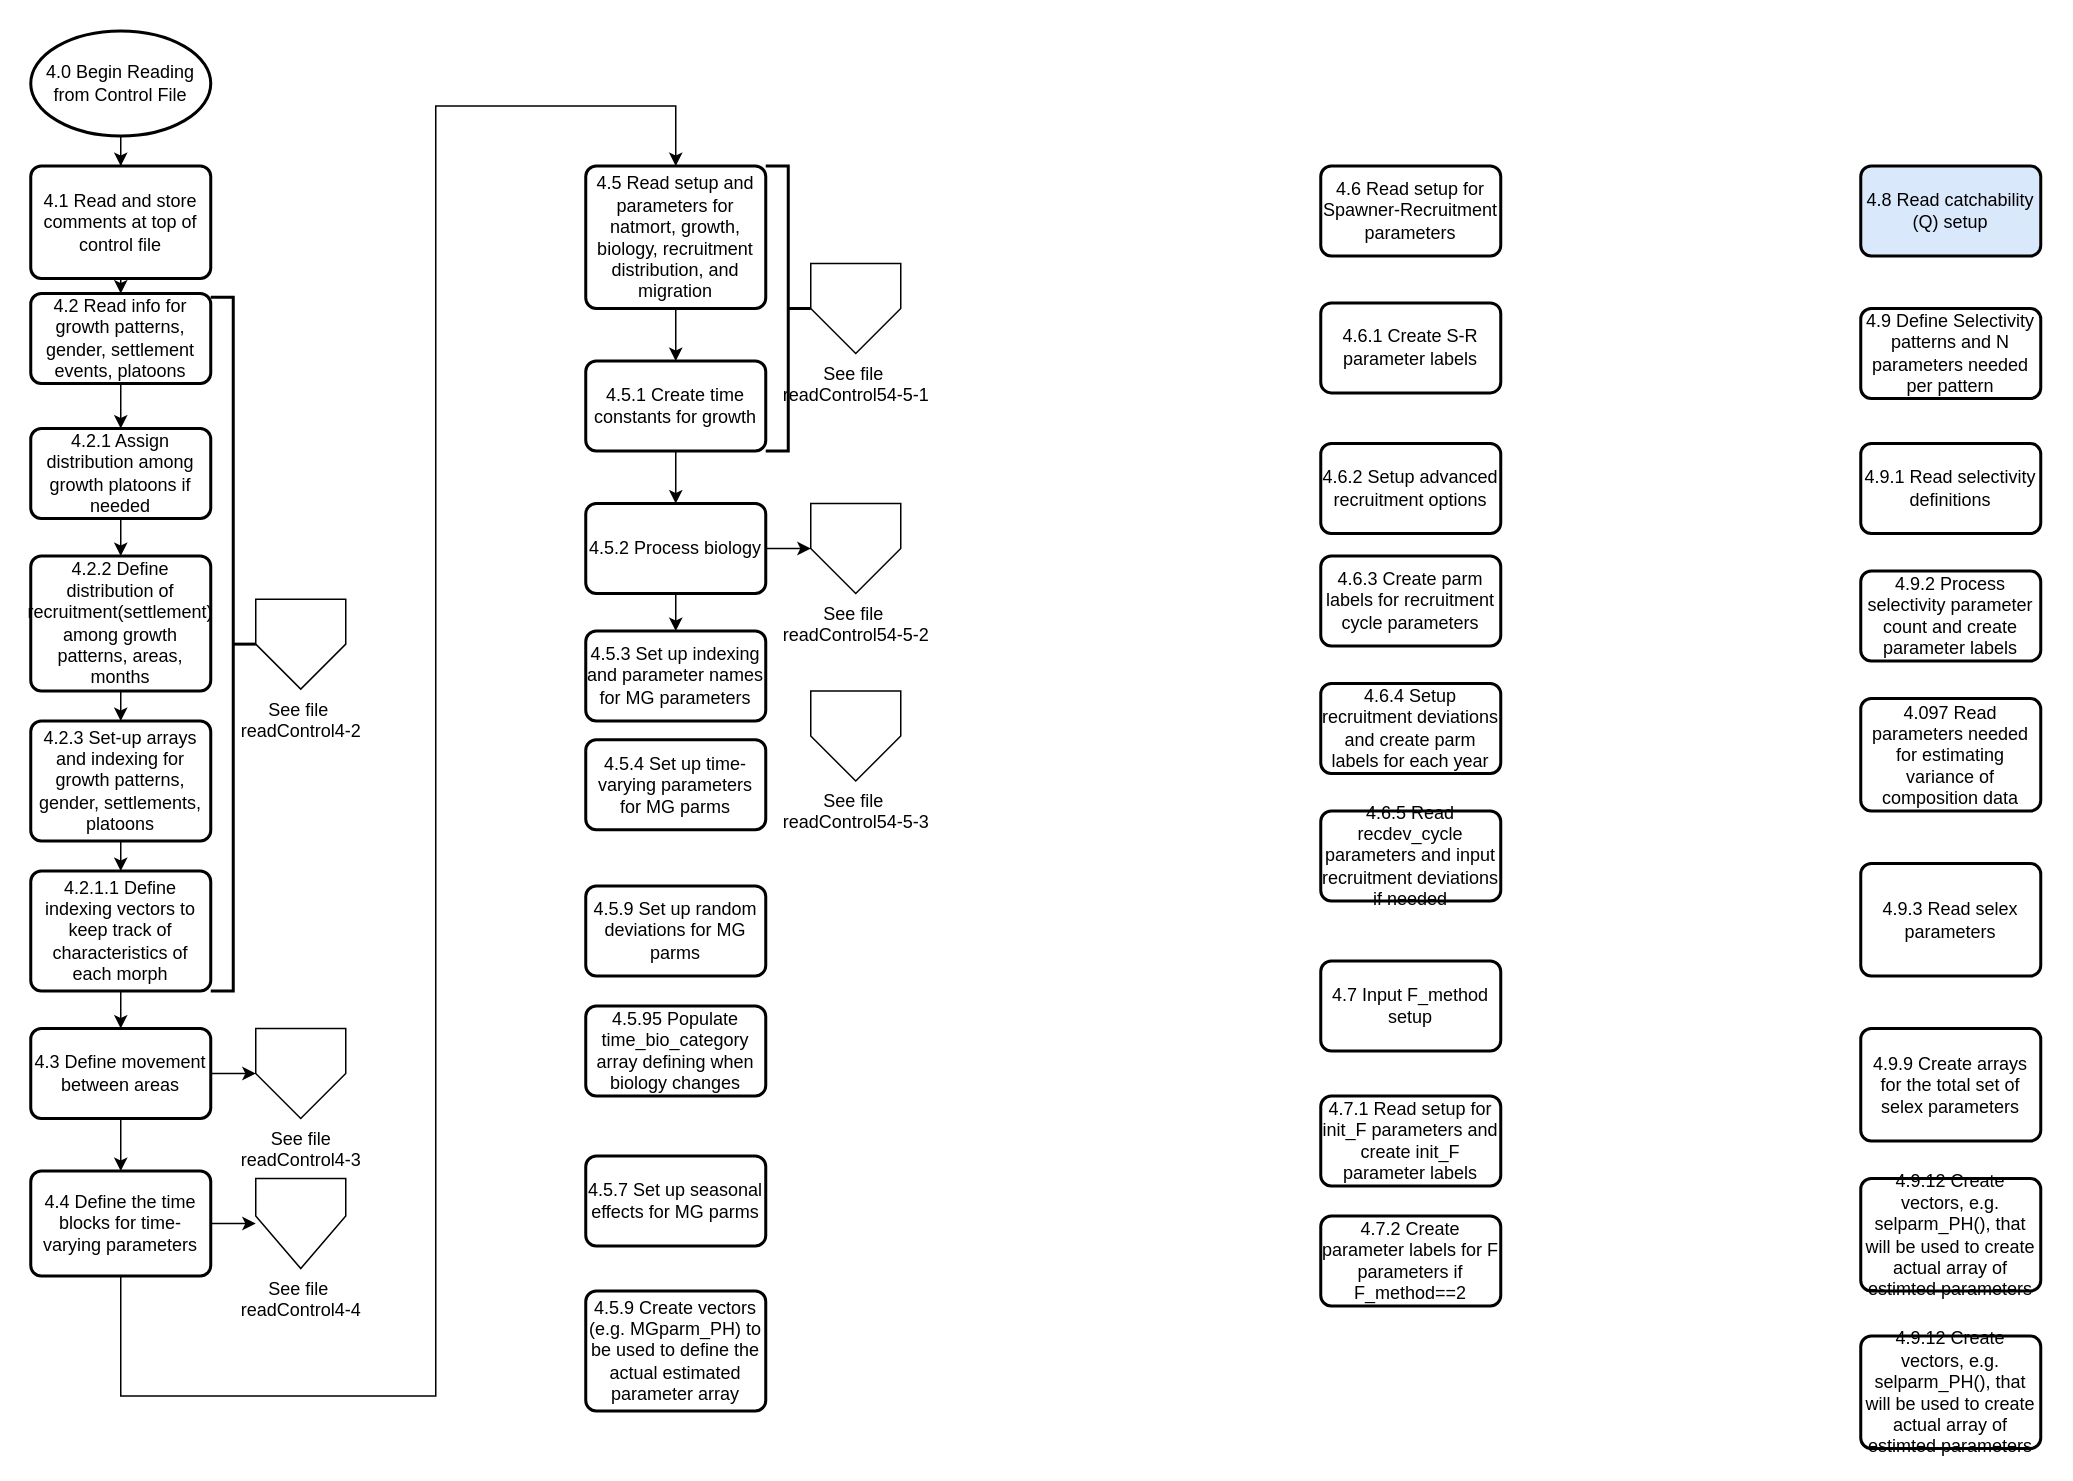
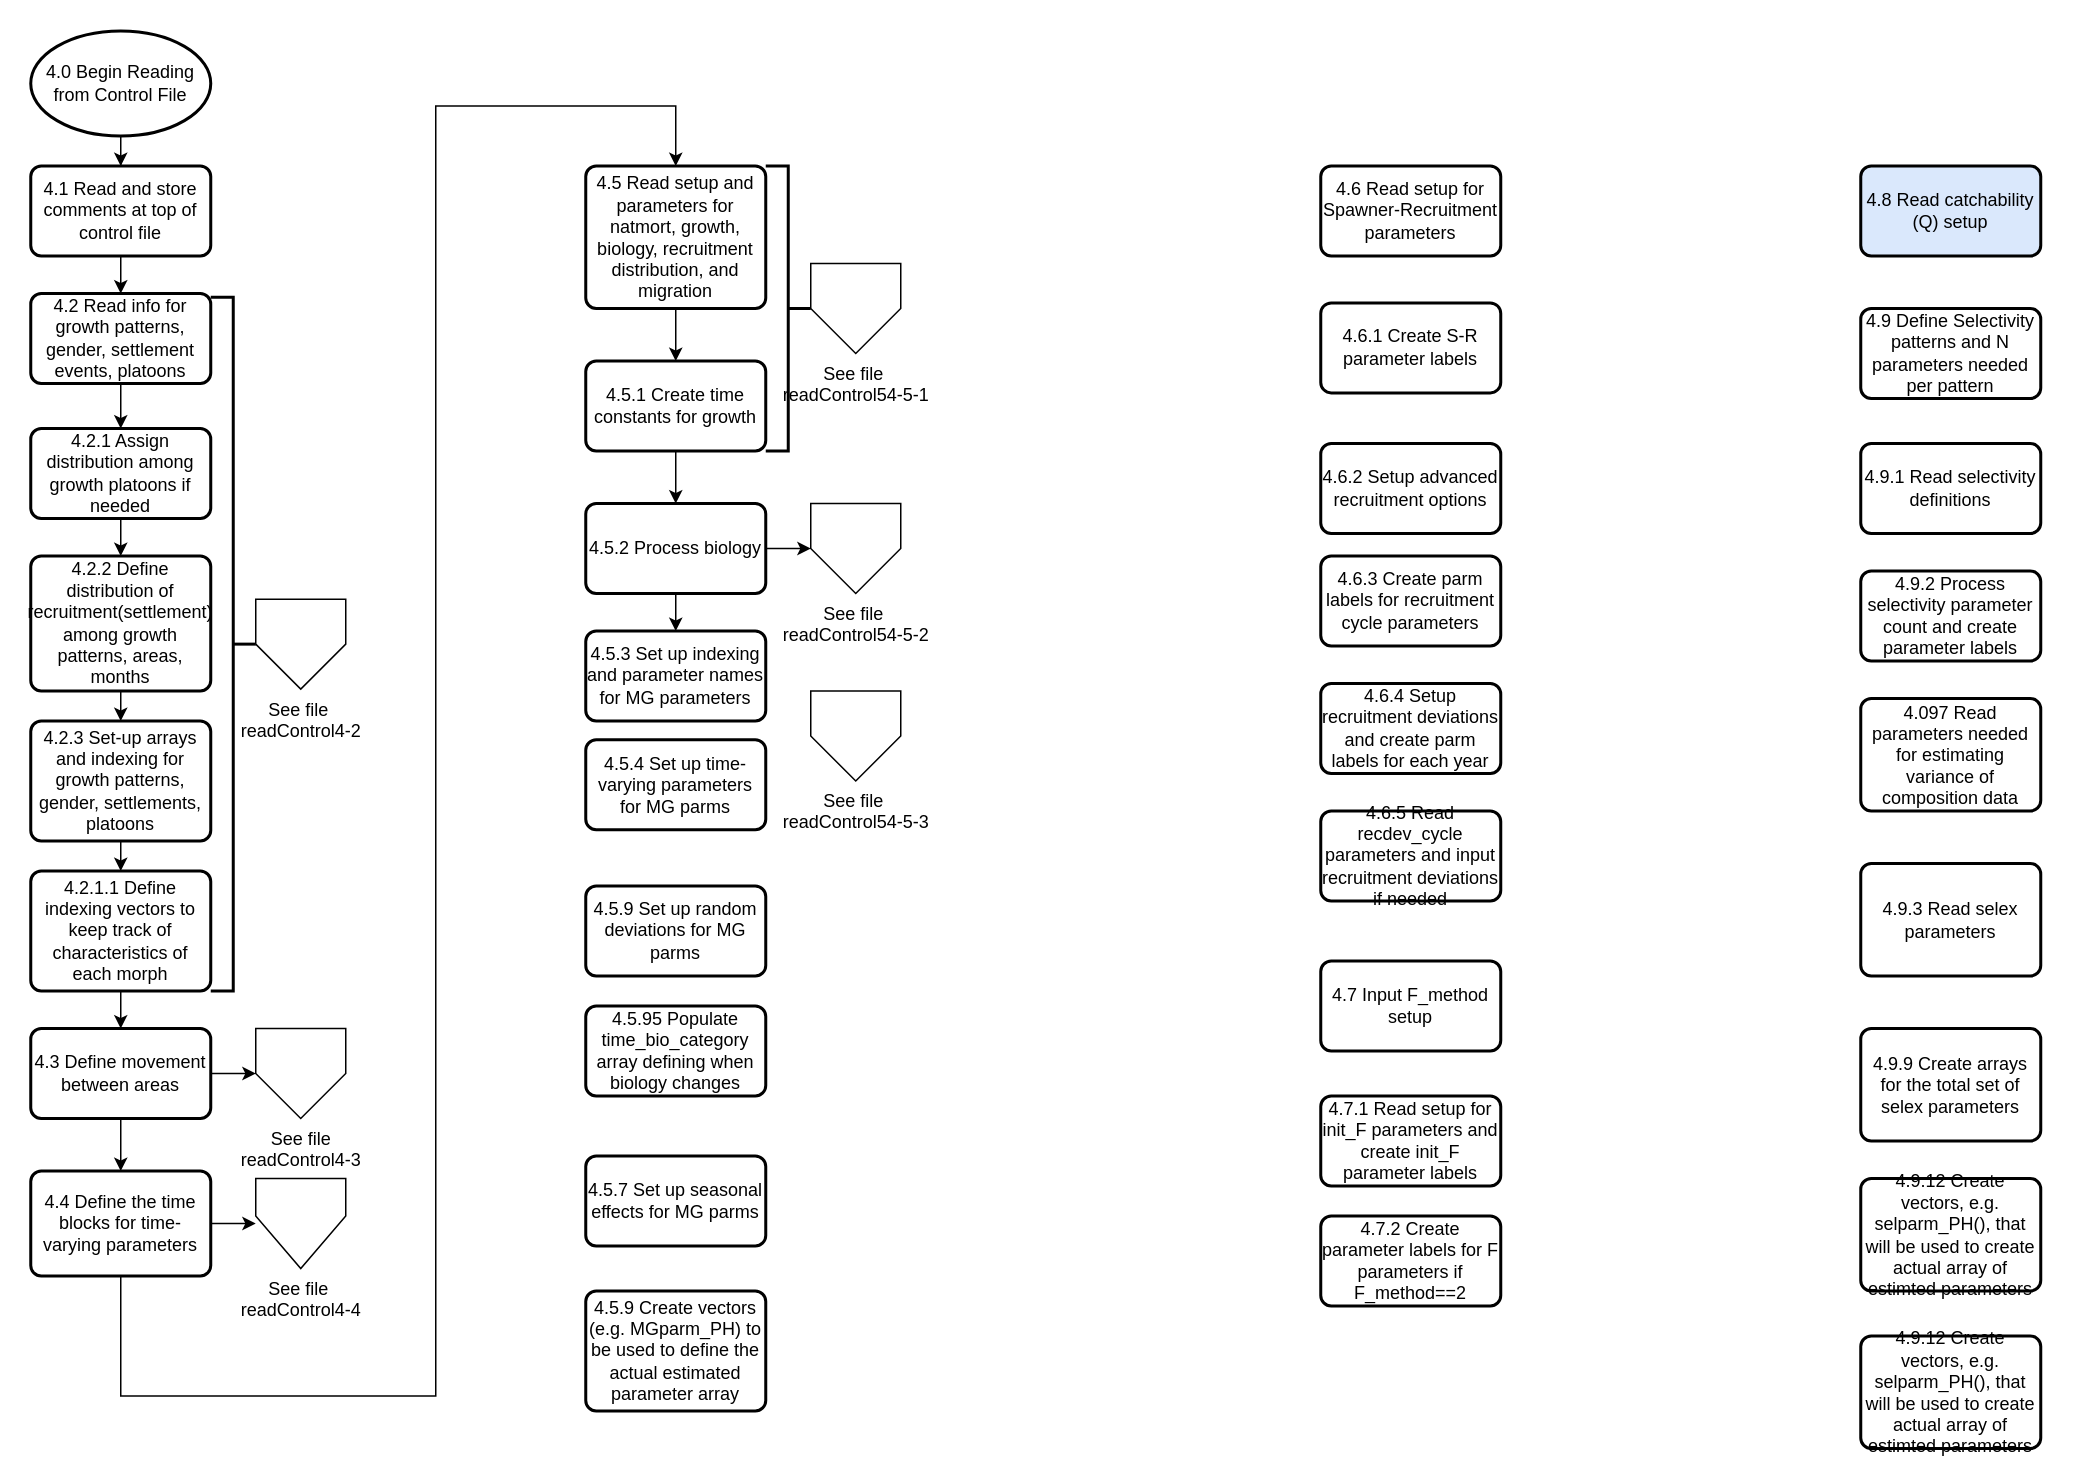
(121, 222) -> (121, 211)
